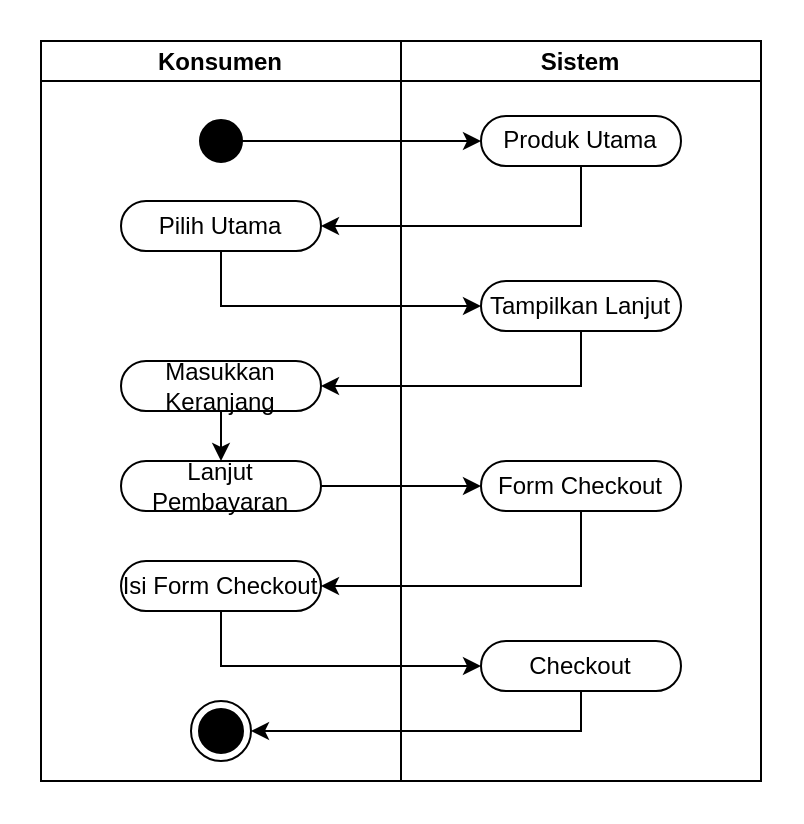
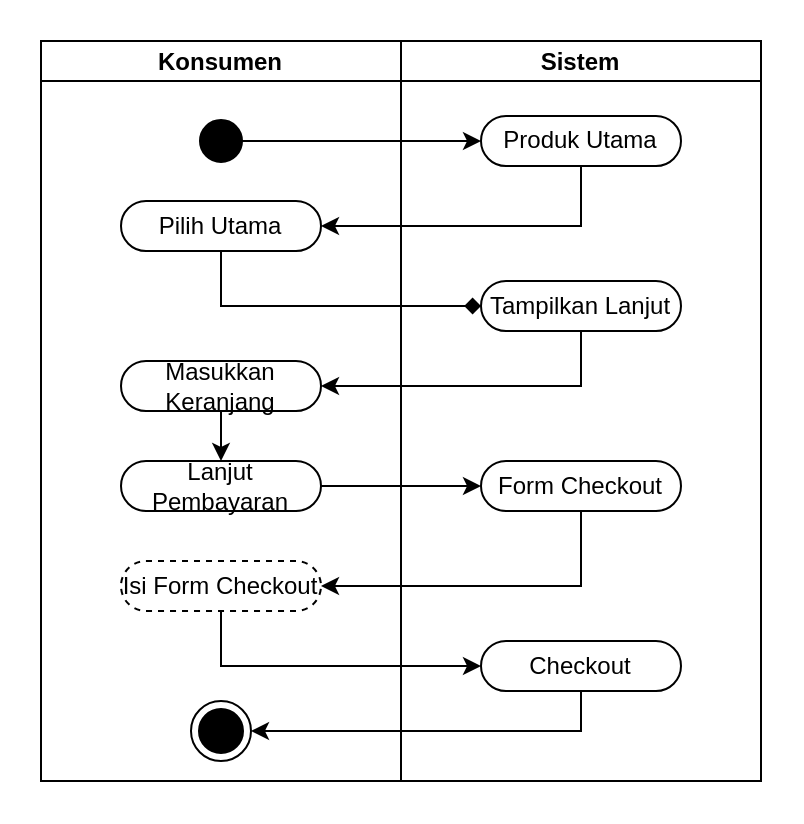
(465, 306) -> (464, 306)
(221, 586) -> (221, 586)
